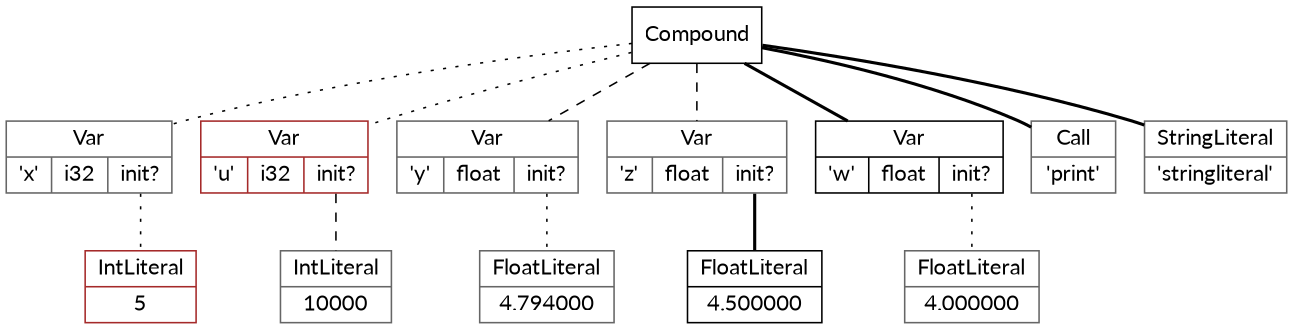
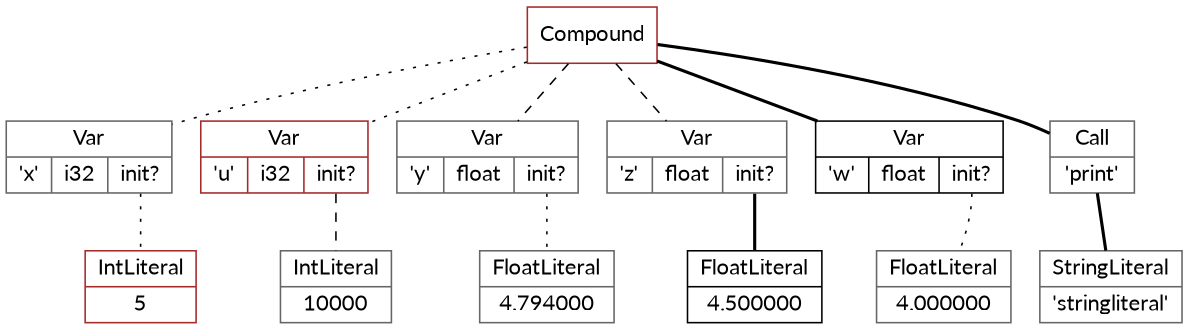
(697, 35) -> (592, 35)
(955, 78) -> (1102, 222)
